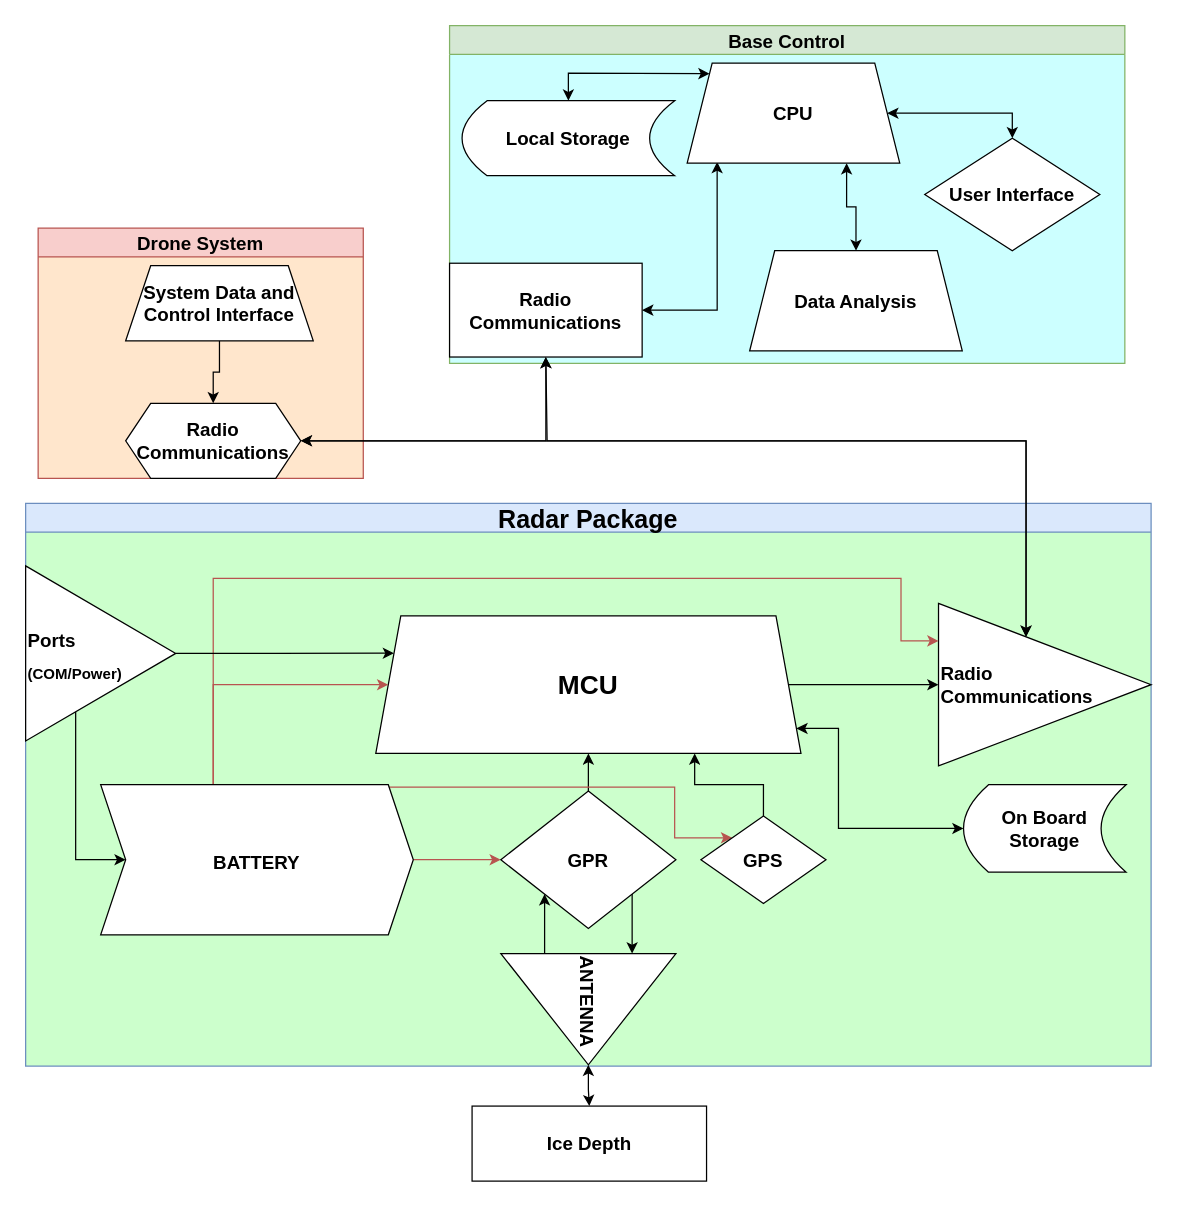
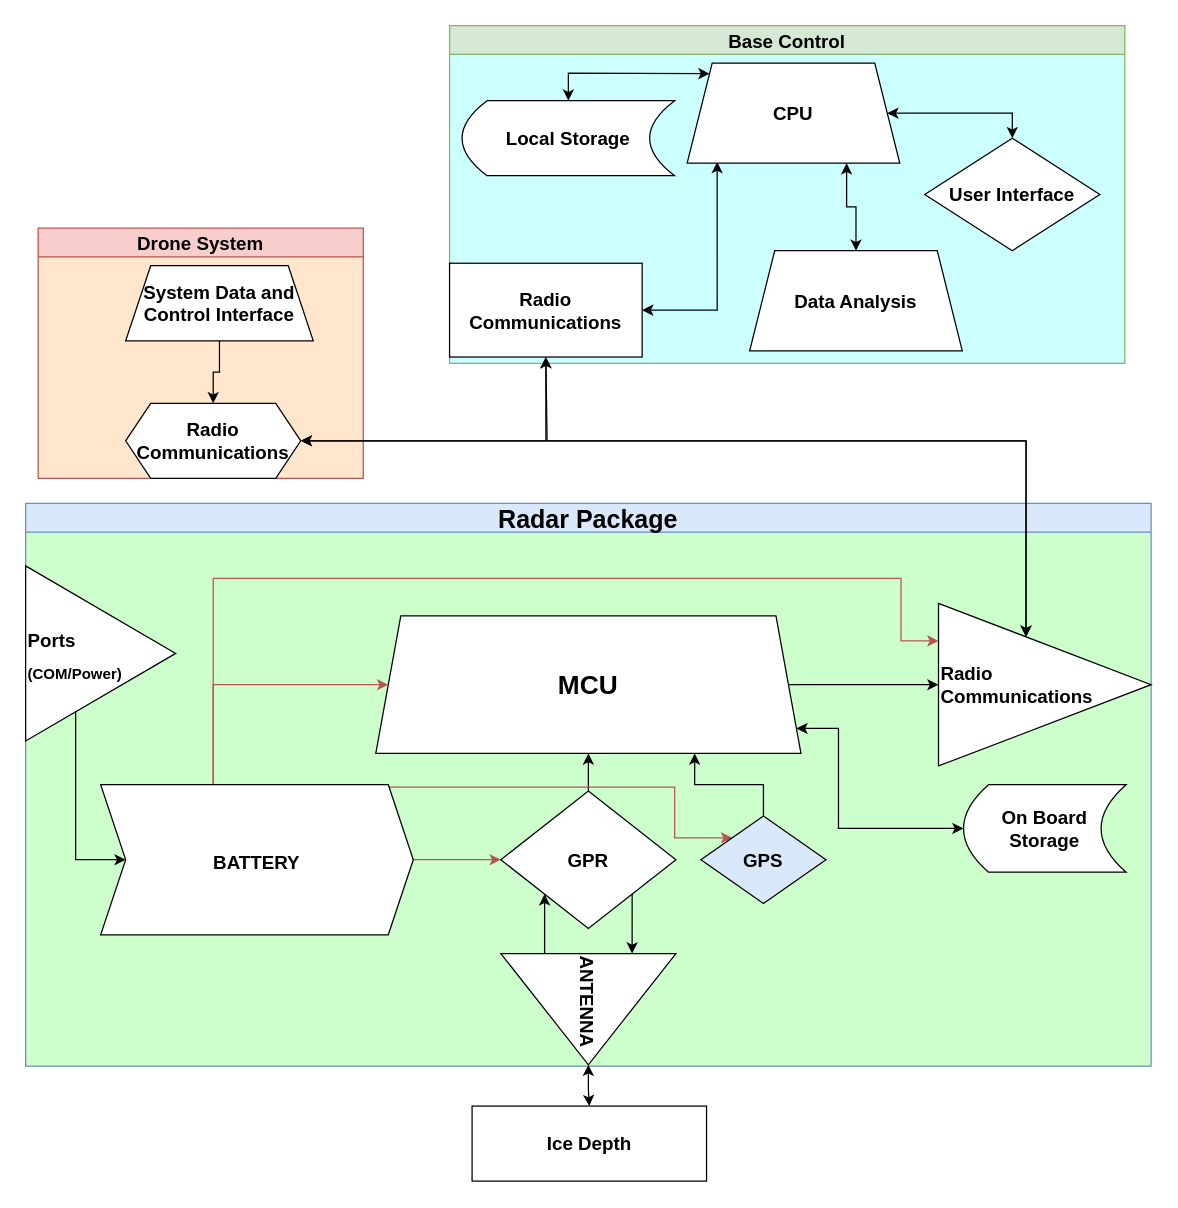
(281, 653) -> none
(763, 859) -> (763, 859)
